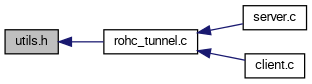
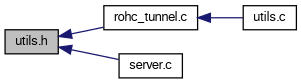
(227, 27) -> (95, 55)
(275, 66) -> (270, 18)
